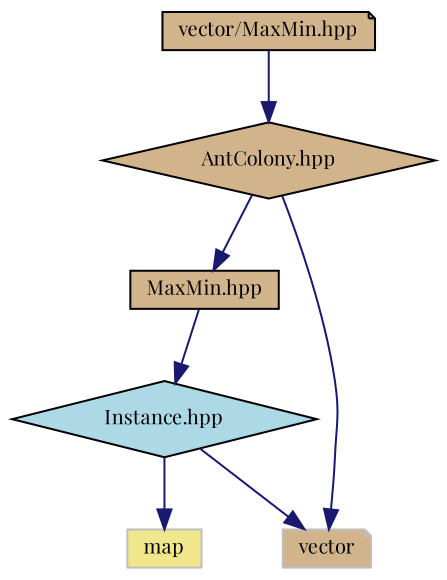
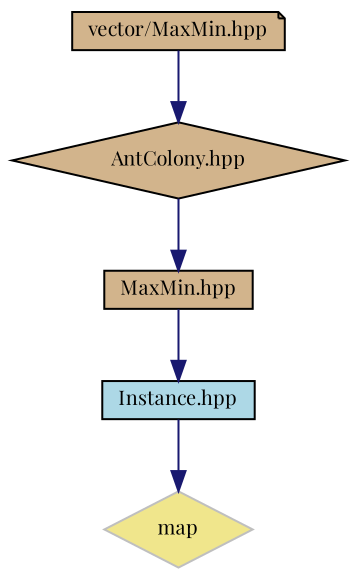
(164, 419) -> (178, 400)
(164, 549) -> (178, 529)
(327, 549) -> none
